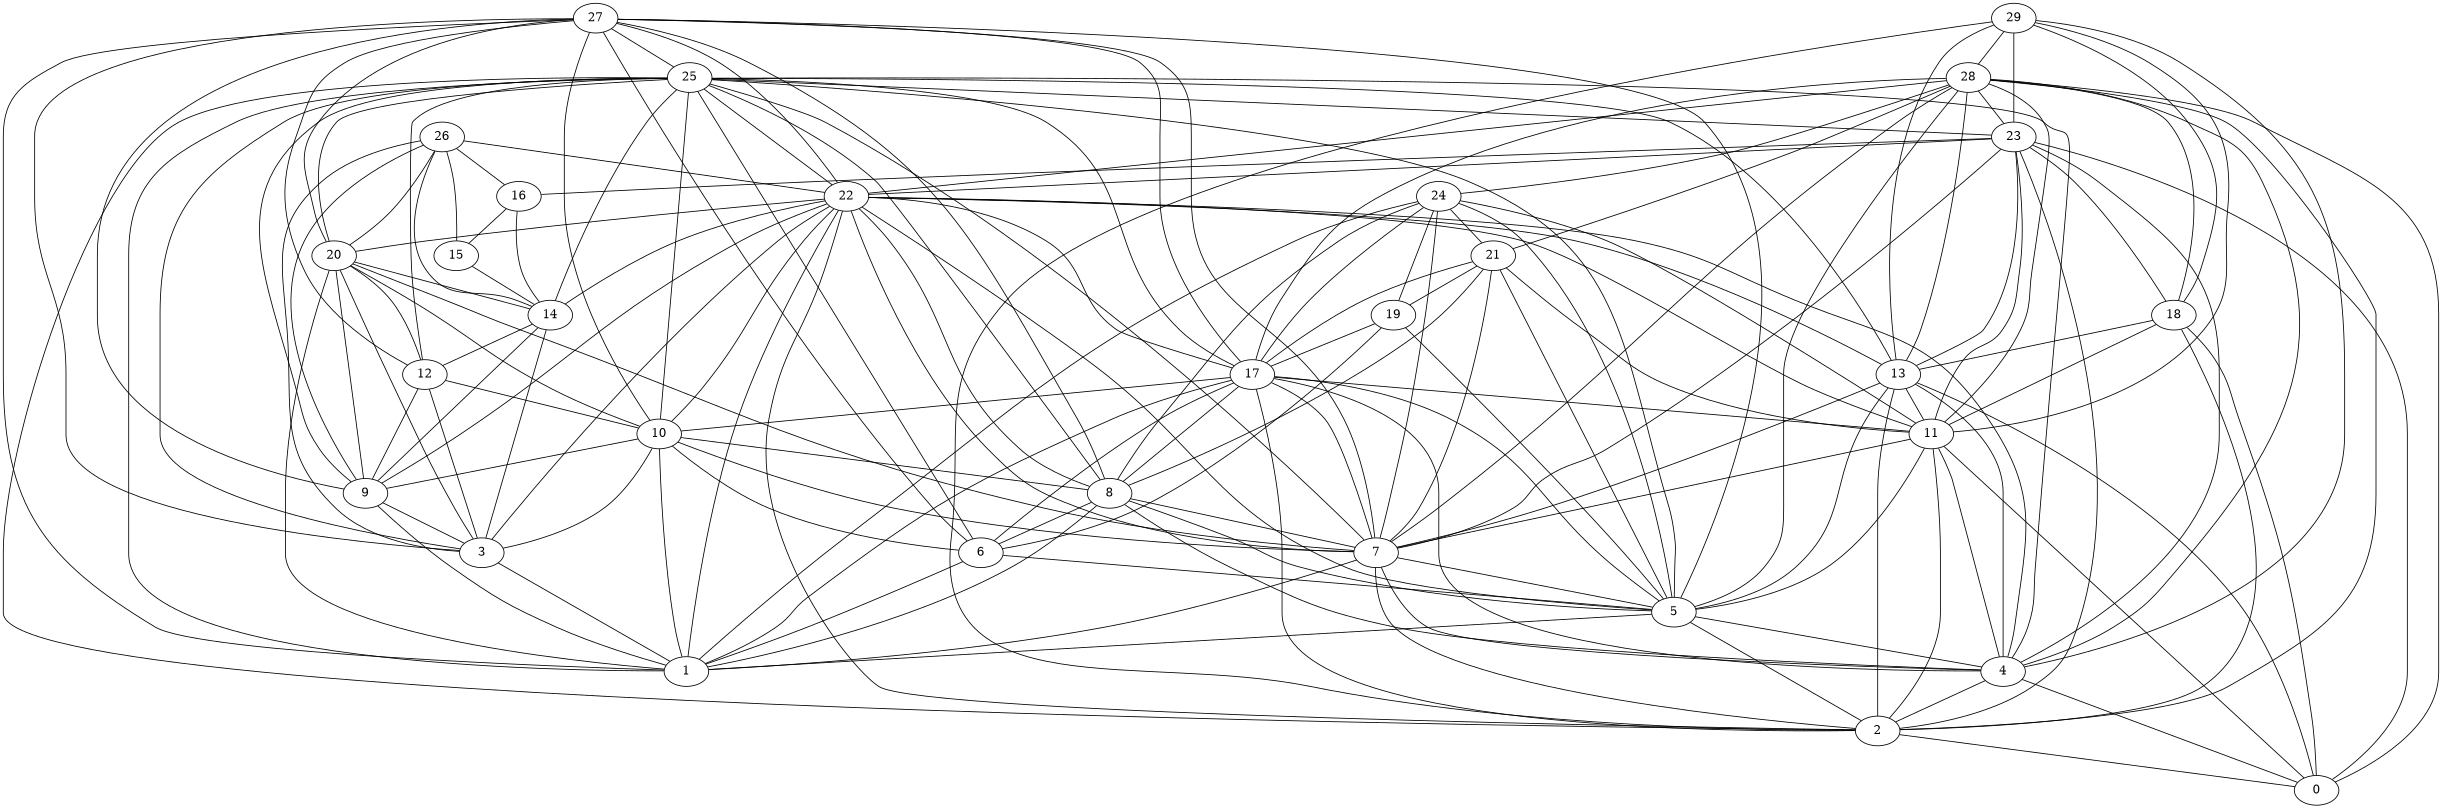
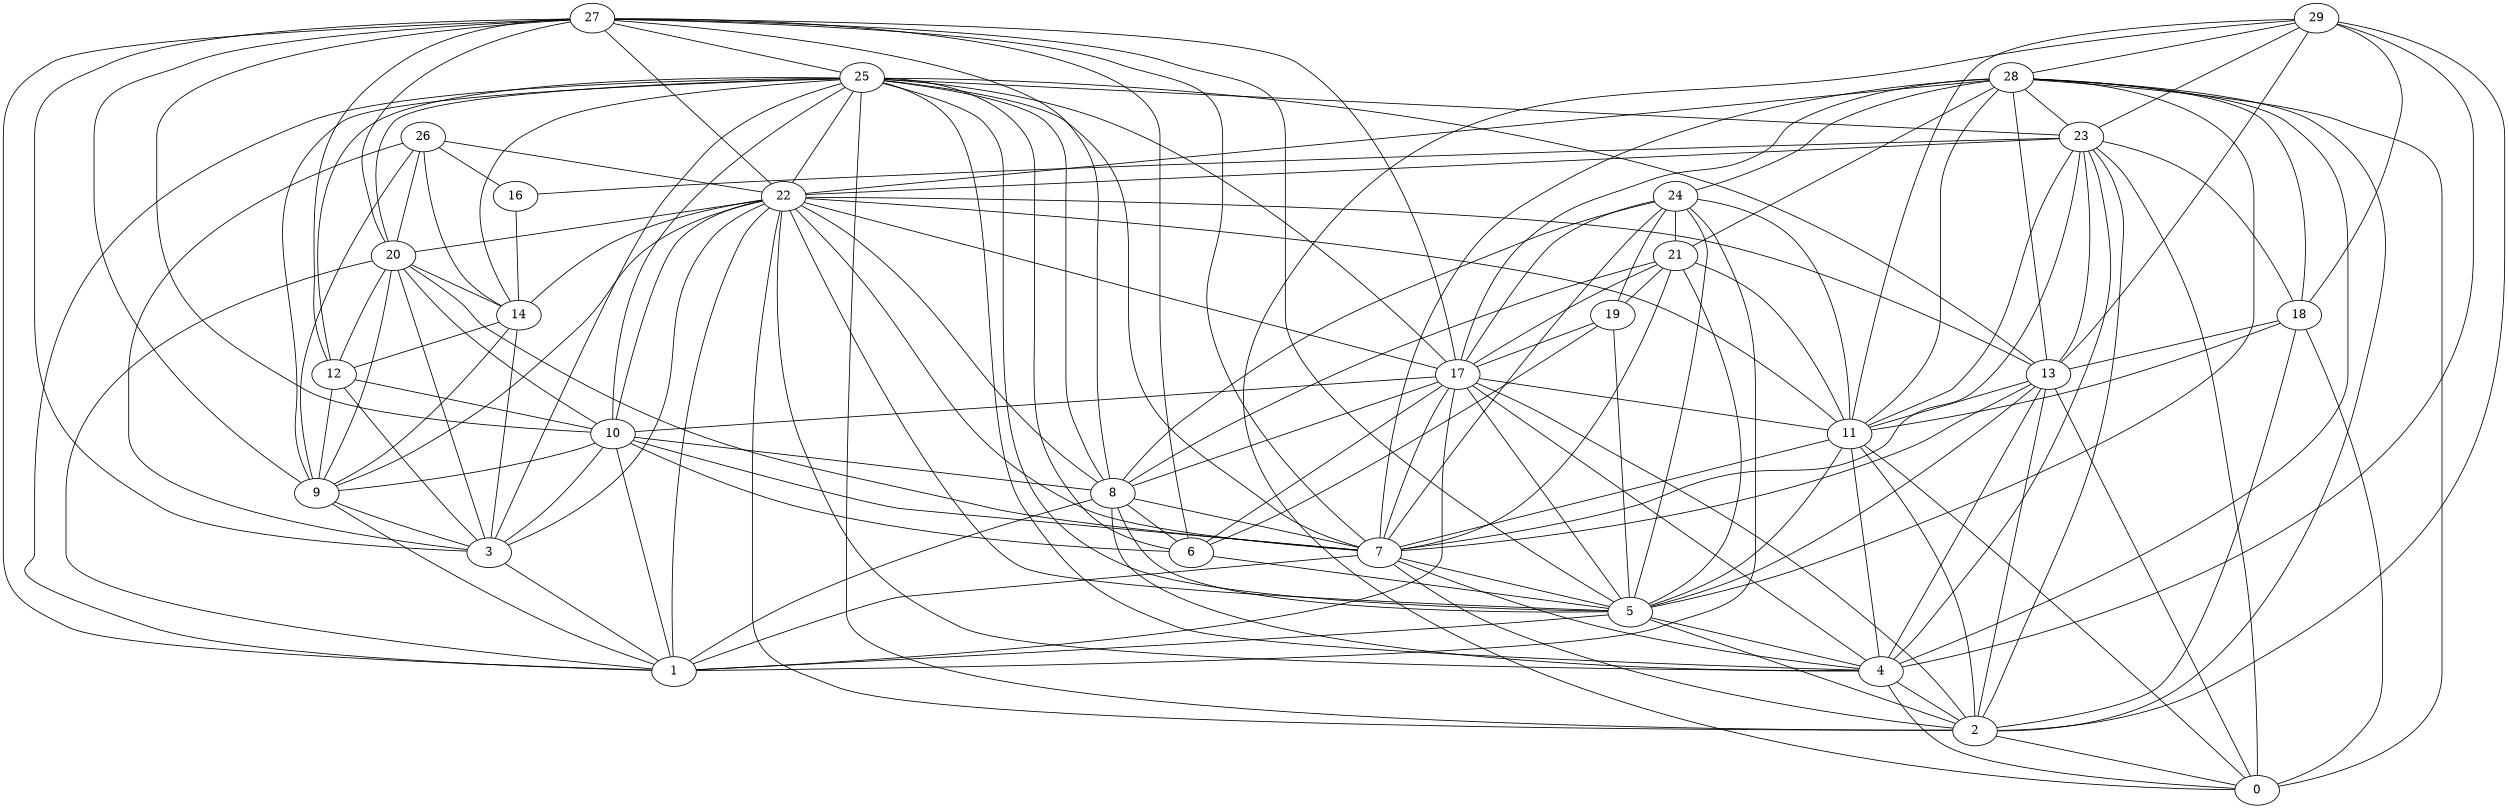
(456, 256) -> none
none -> (1249, 364)
(836, 616) -> none
